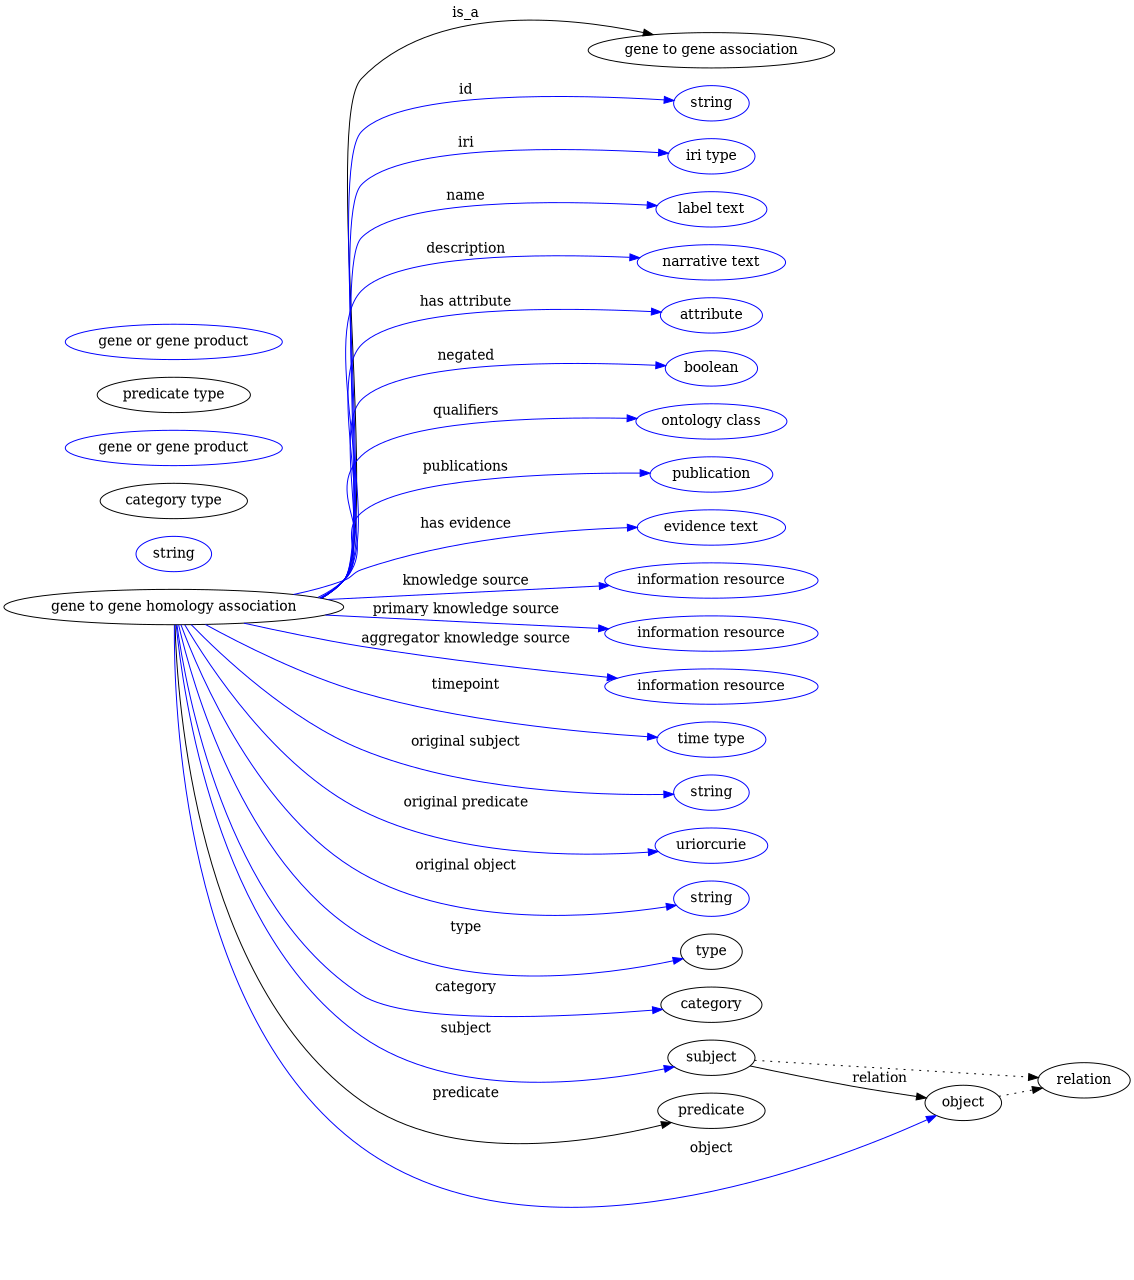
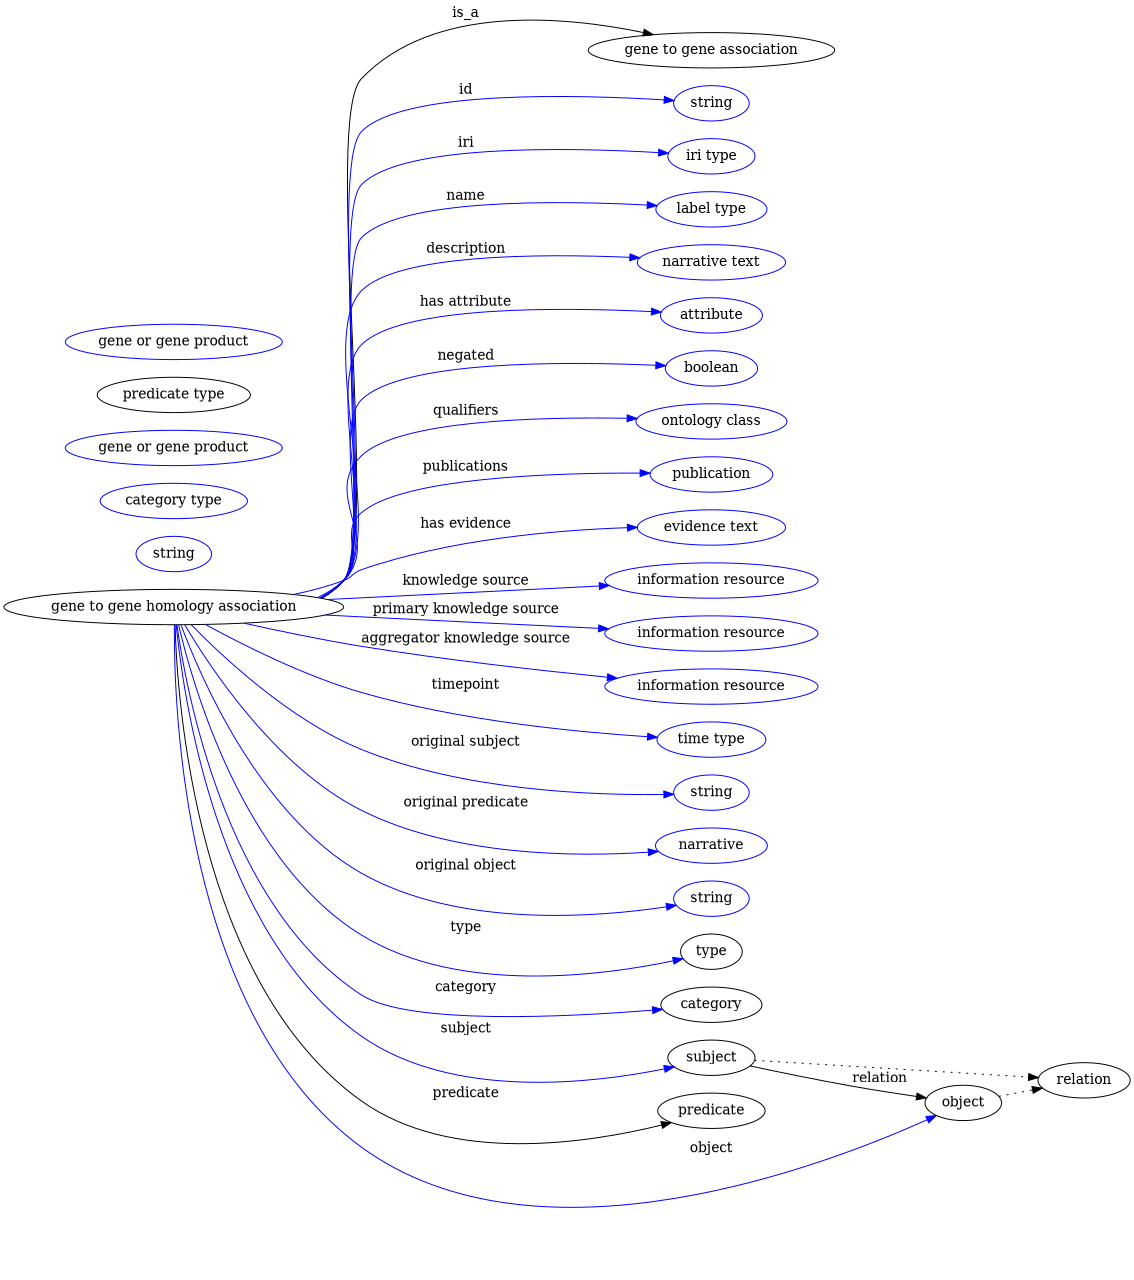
(711, 209) -> (711, 209)
(174, 501) -> (174, 501)
(711, 846) -> (711, 846)
